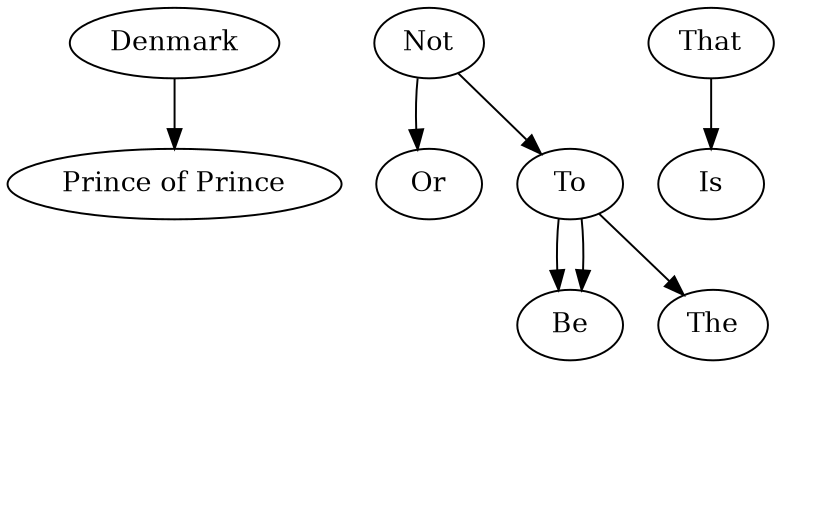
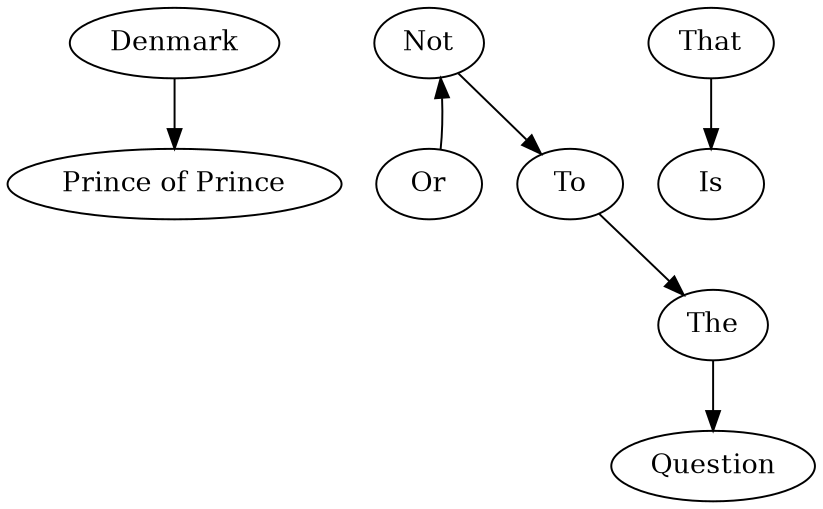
(416, 104) -> (442, 124)
(570, 325) -> none
none -> (713, 466)
